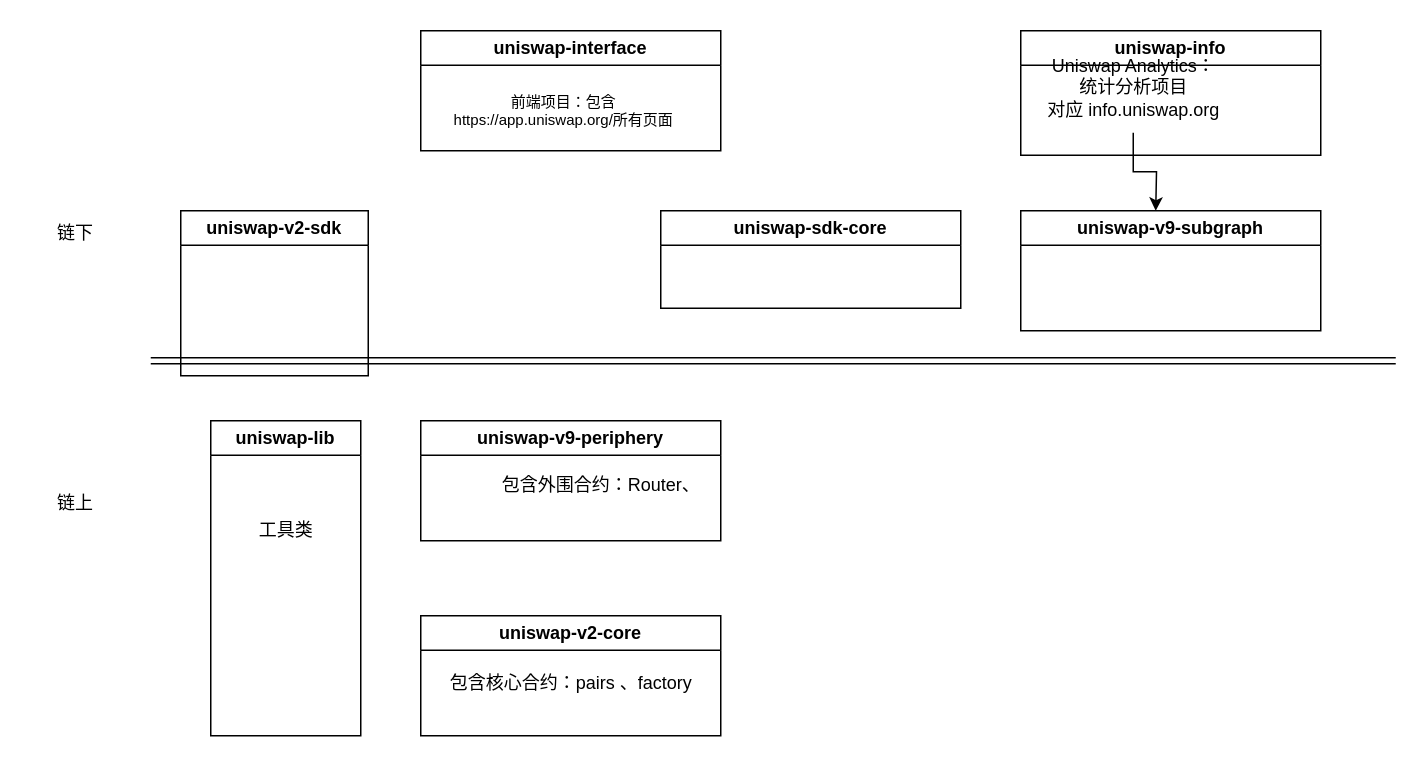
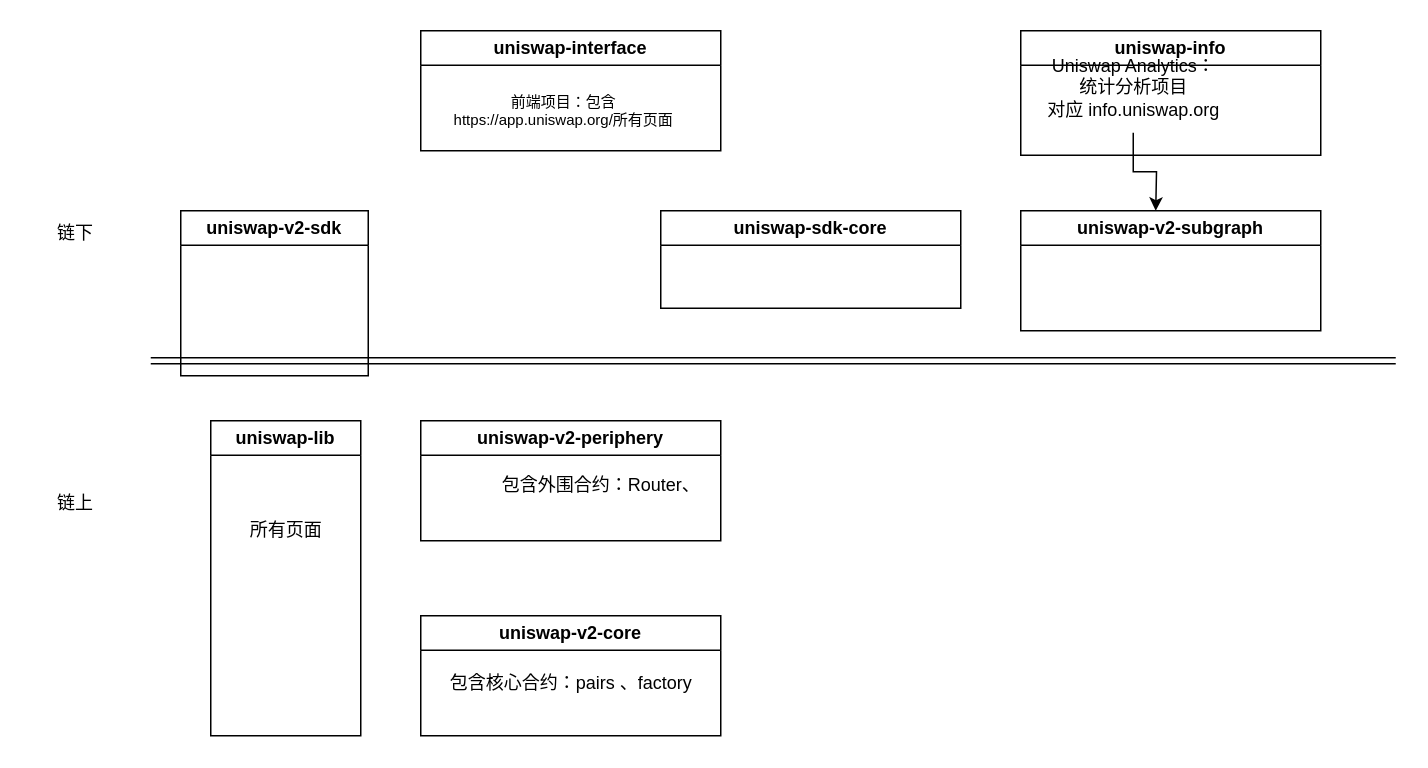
(1171, 229) -> (1171, 229)
(571, 439) -> (571, 439)
(287, 530) -> (287, 530)
